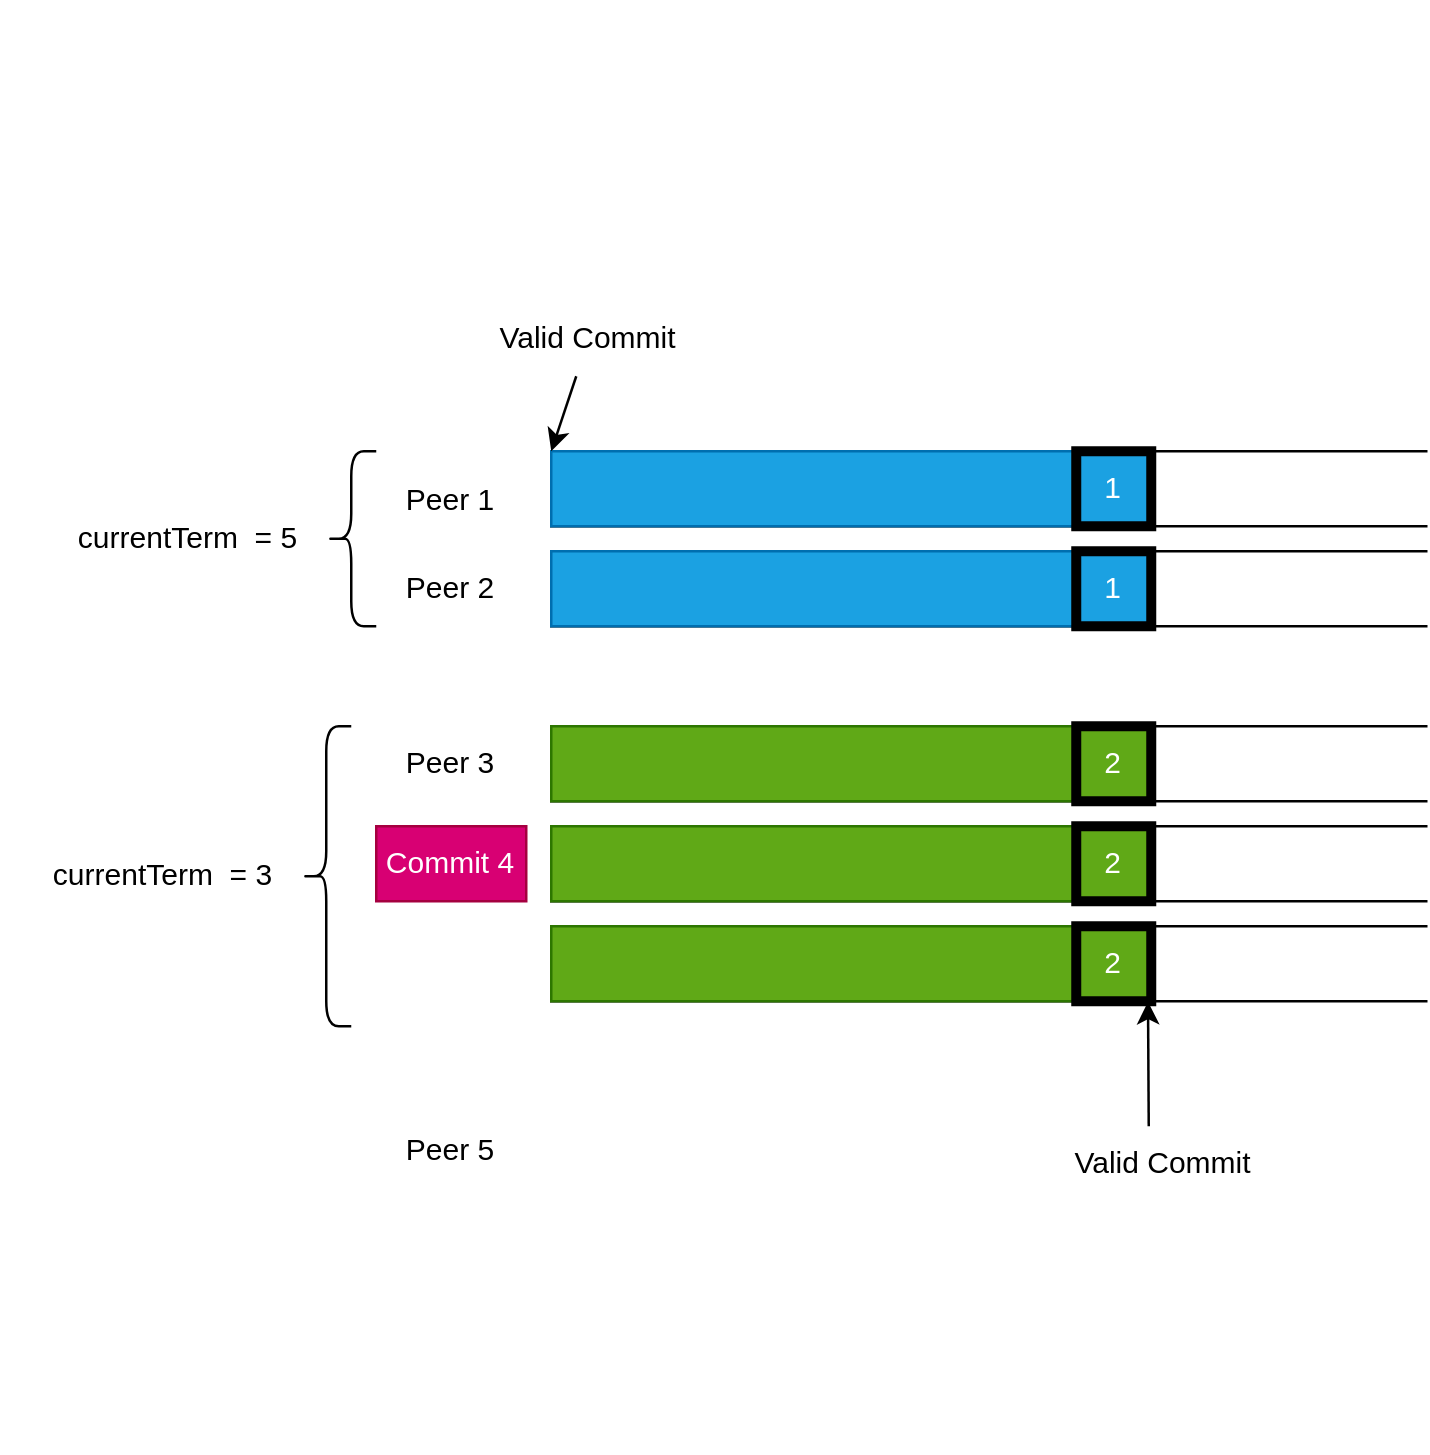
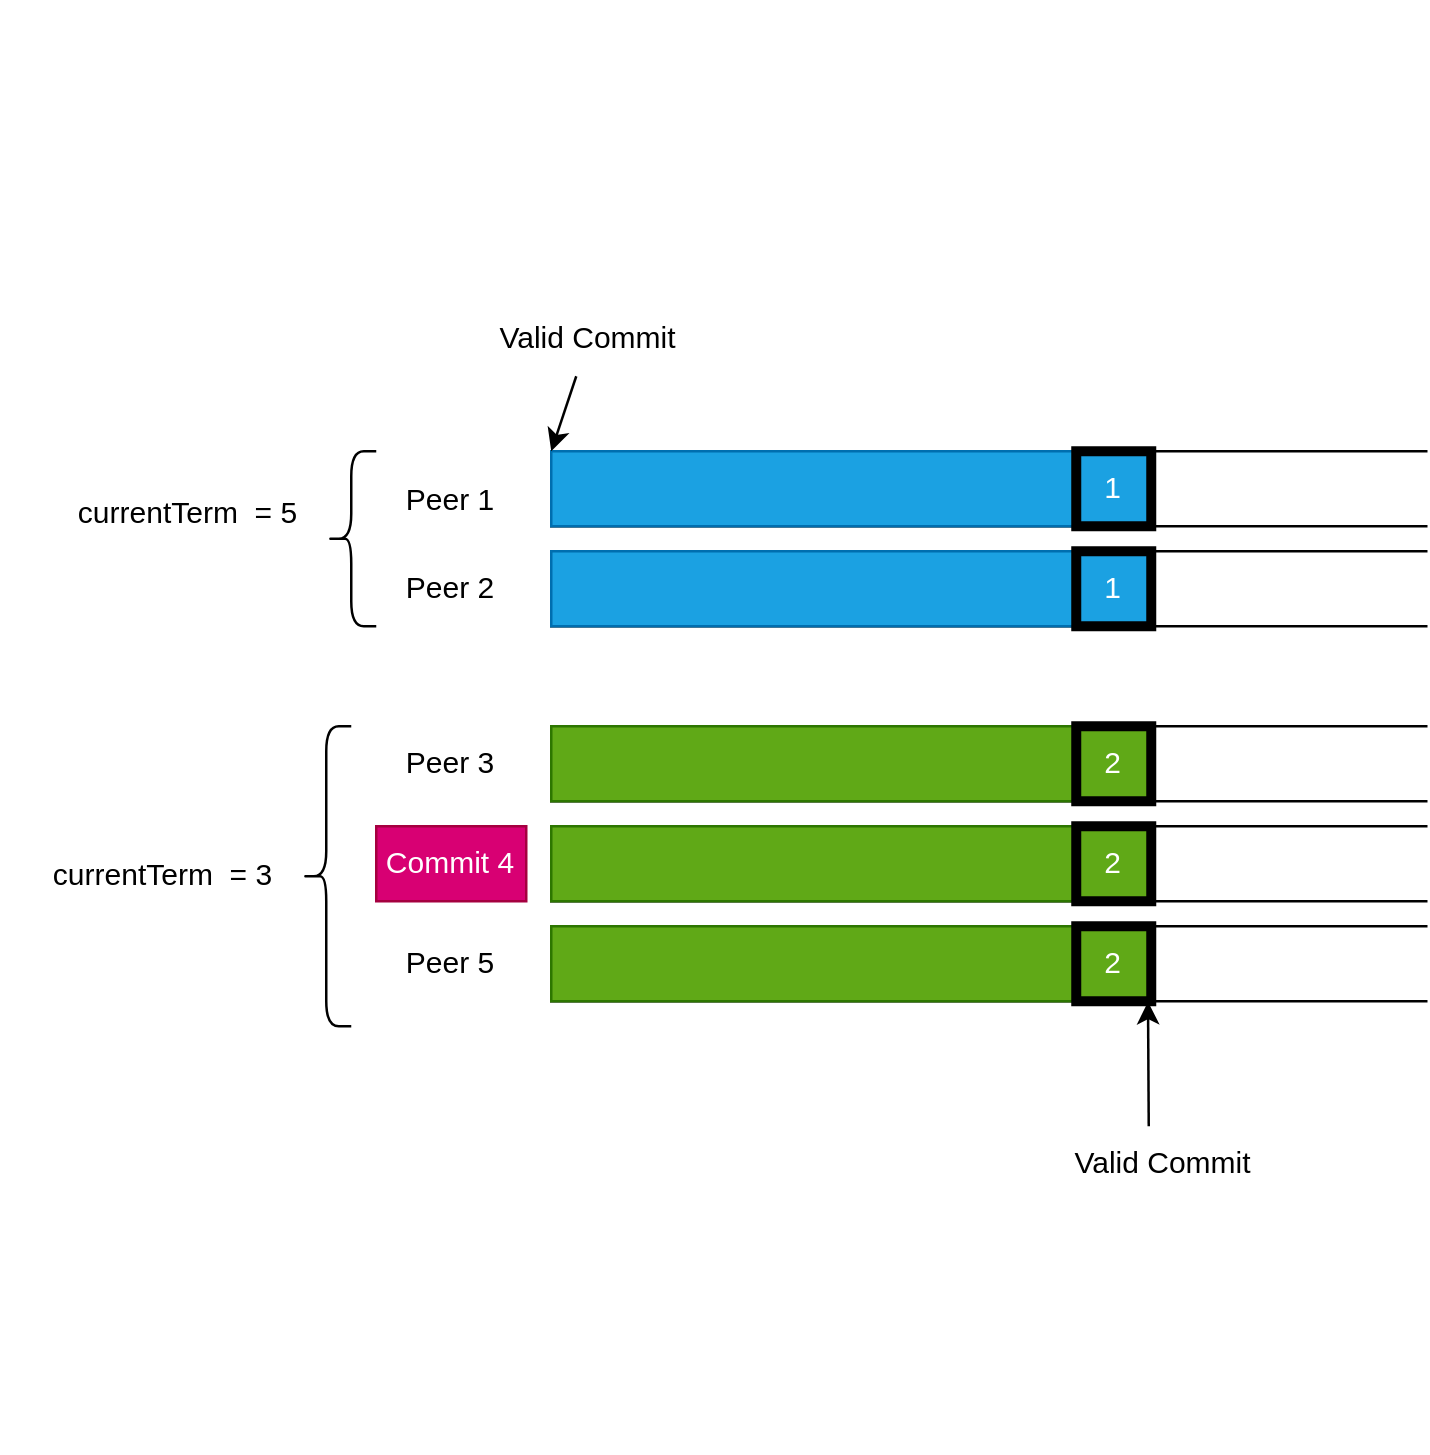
(189, 539) -> (189, 514)
(451, 1151) -> (451, 964)
